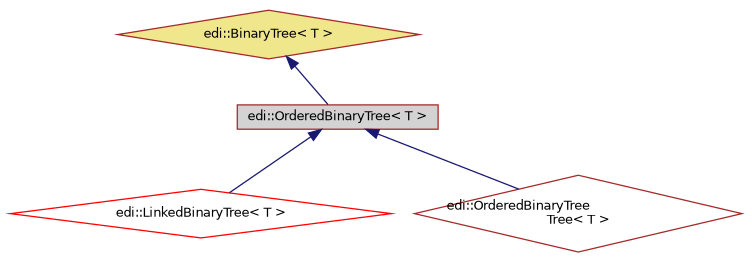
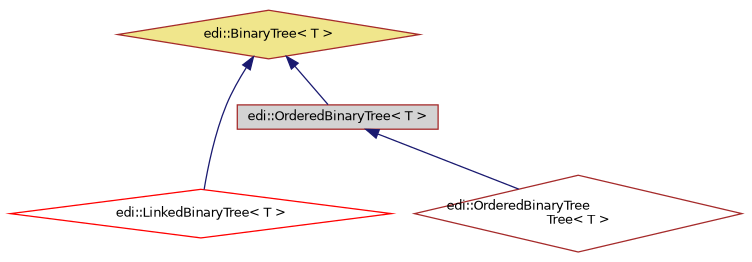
(270, 165) -> (219, 126)
